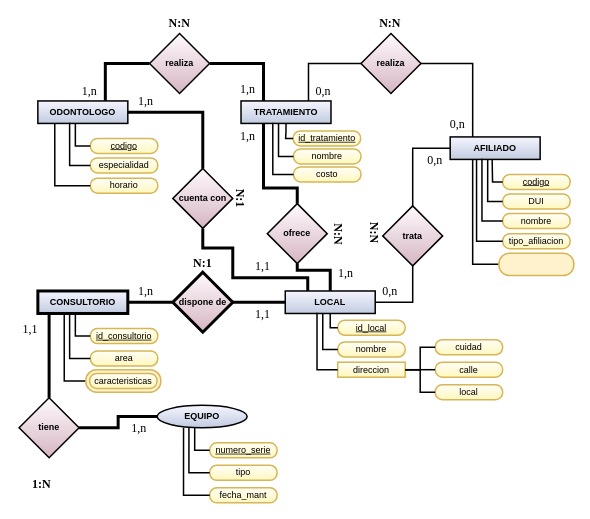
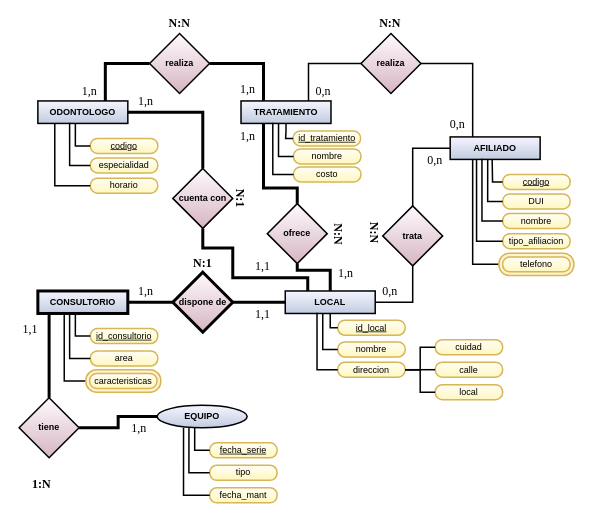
none -> (537, 264)
(372, 370) -> (372, 370)
(243, 450) -> (243, 450)
